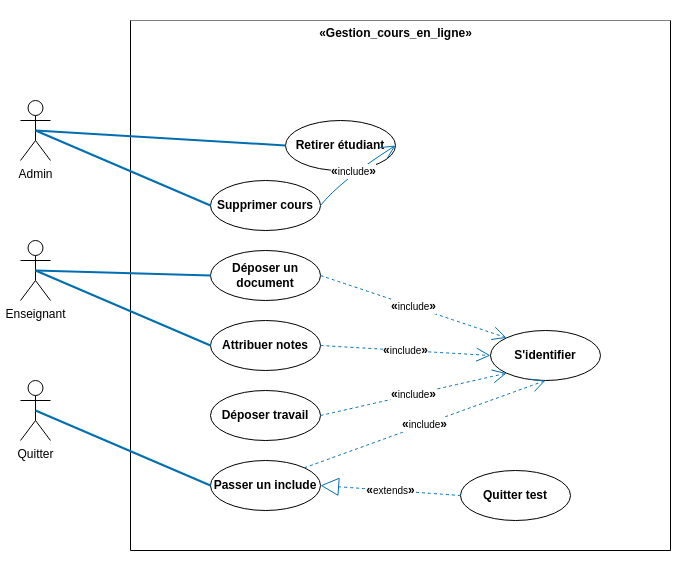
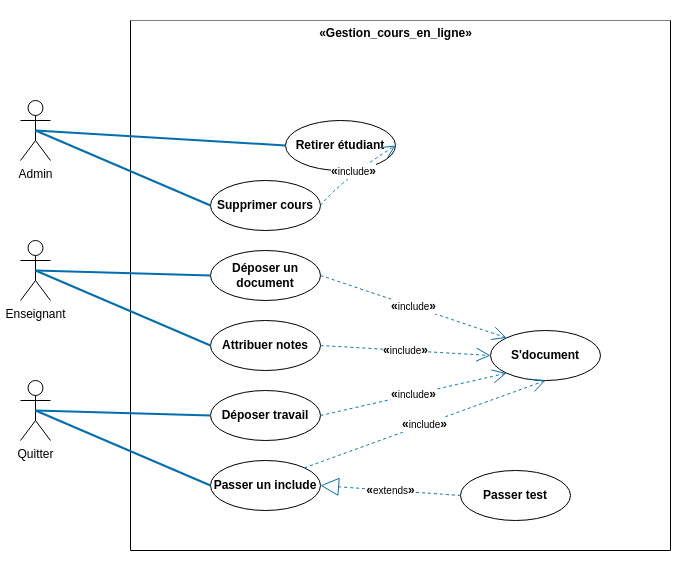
(334, 191) -> (334, 191)
(546, 356) -> (546, 356)
none -> (127, 413)
(516, 496) -> (516, 496)
